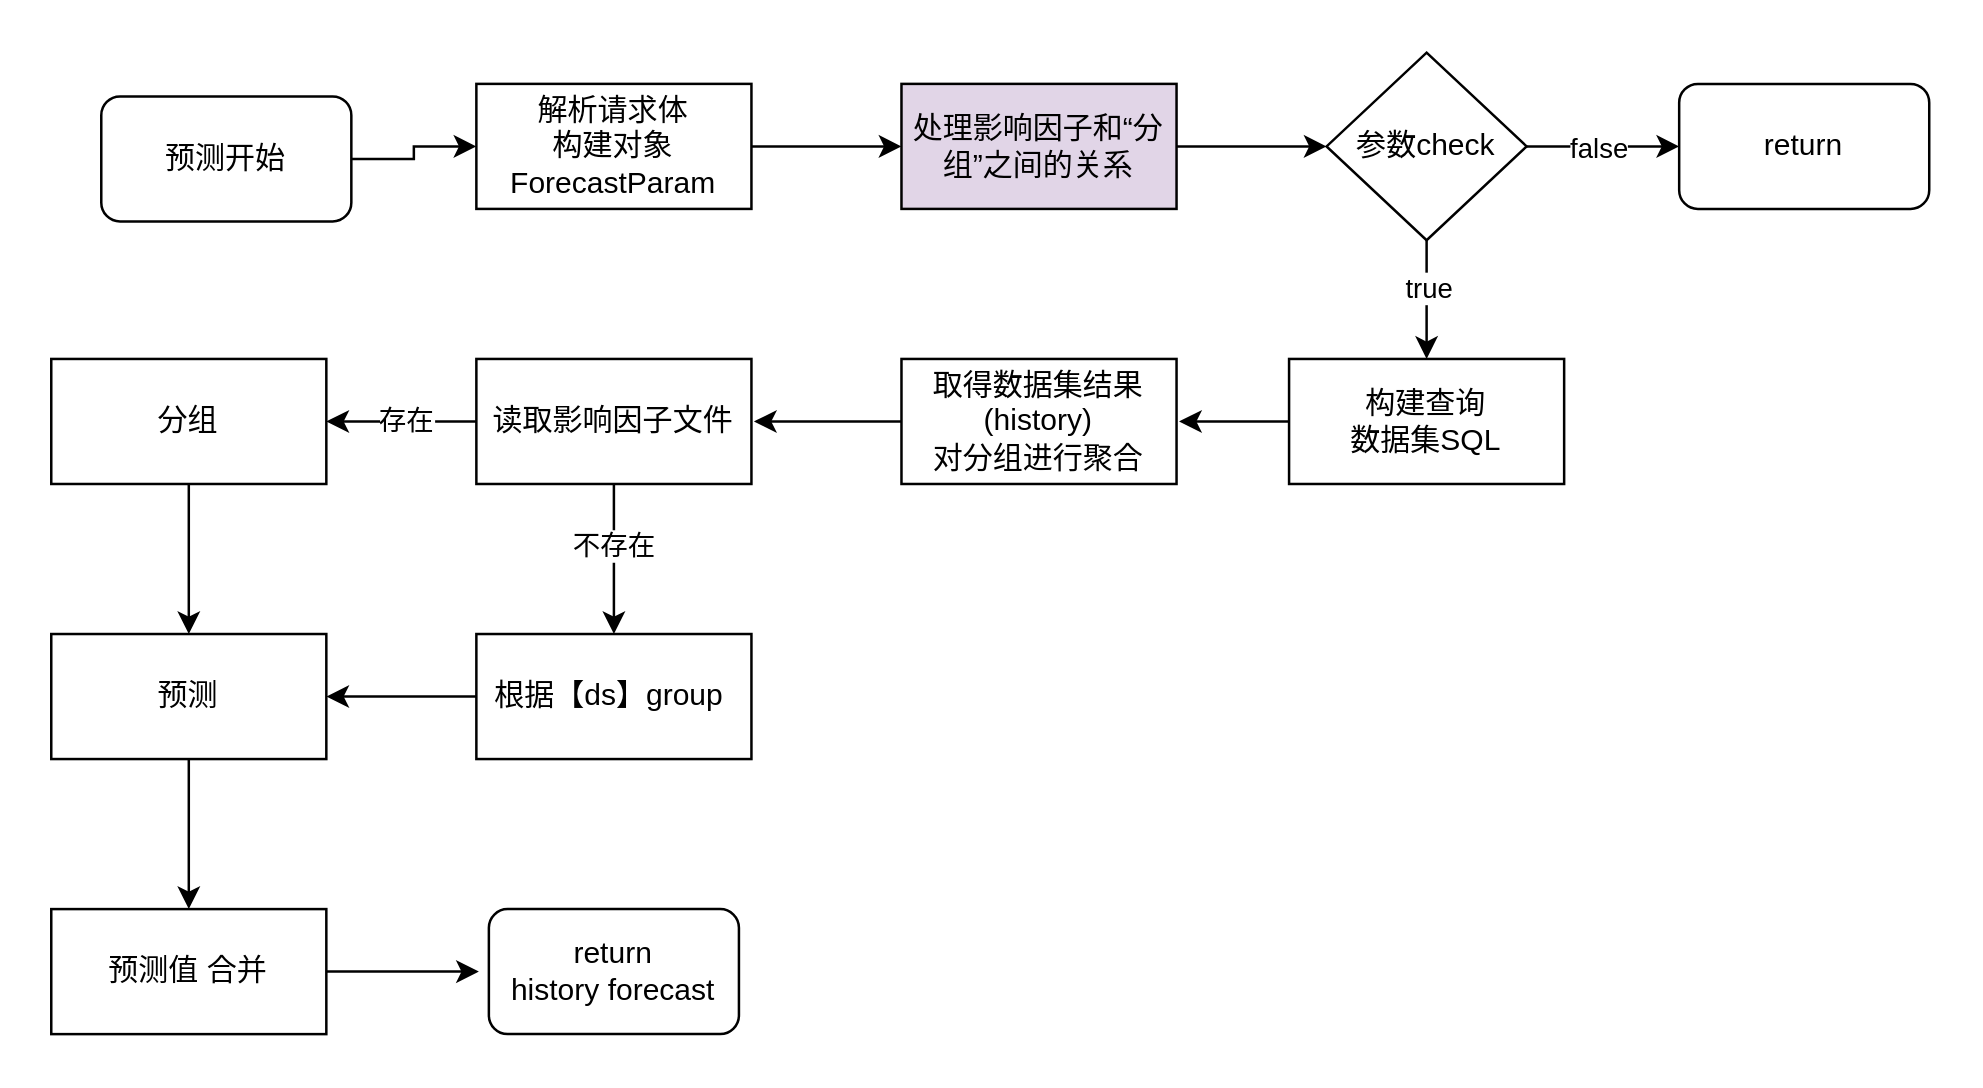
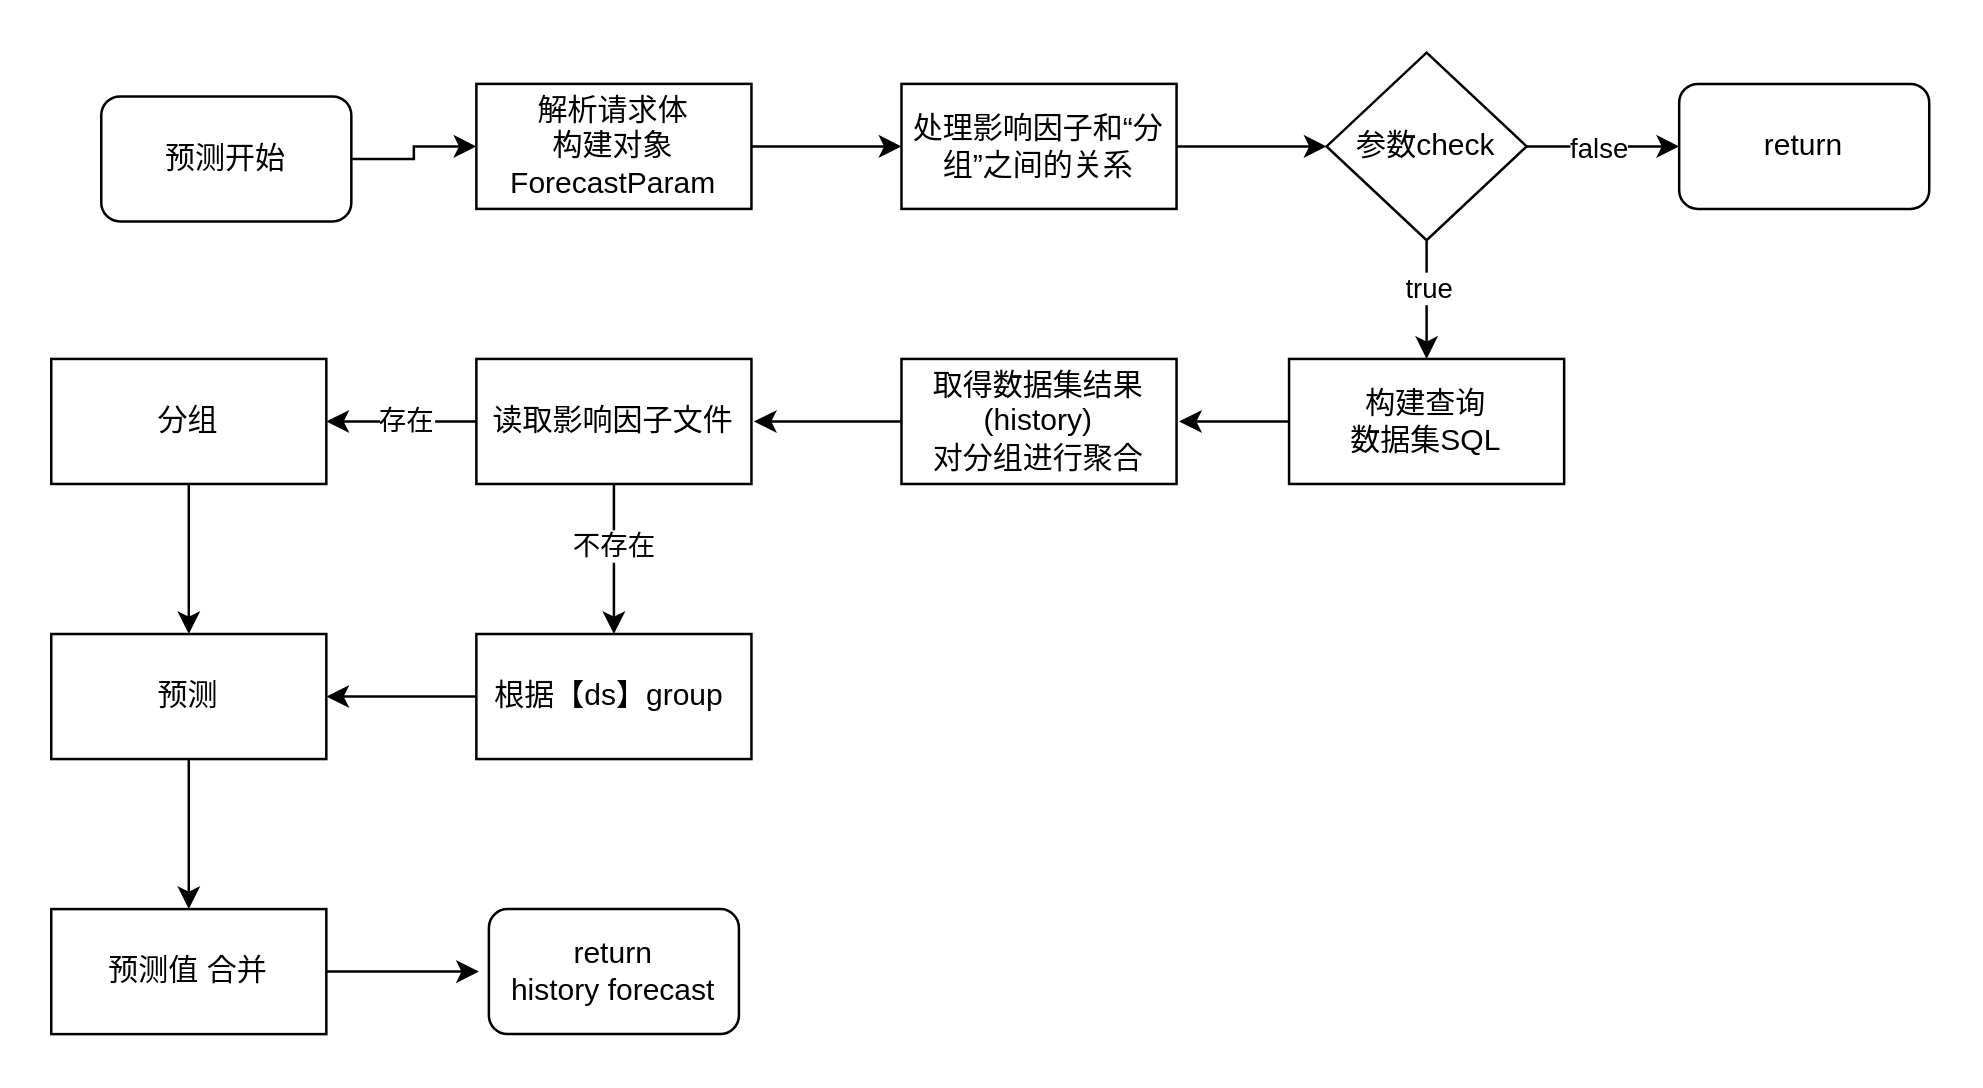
(1039, 146) -> (1039, 146)
